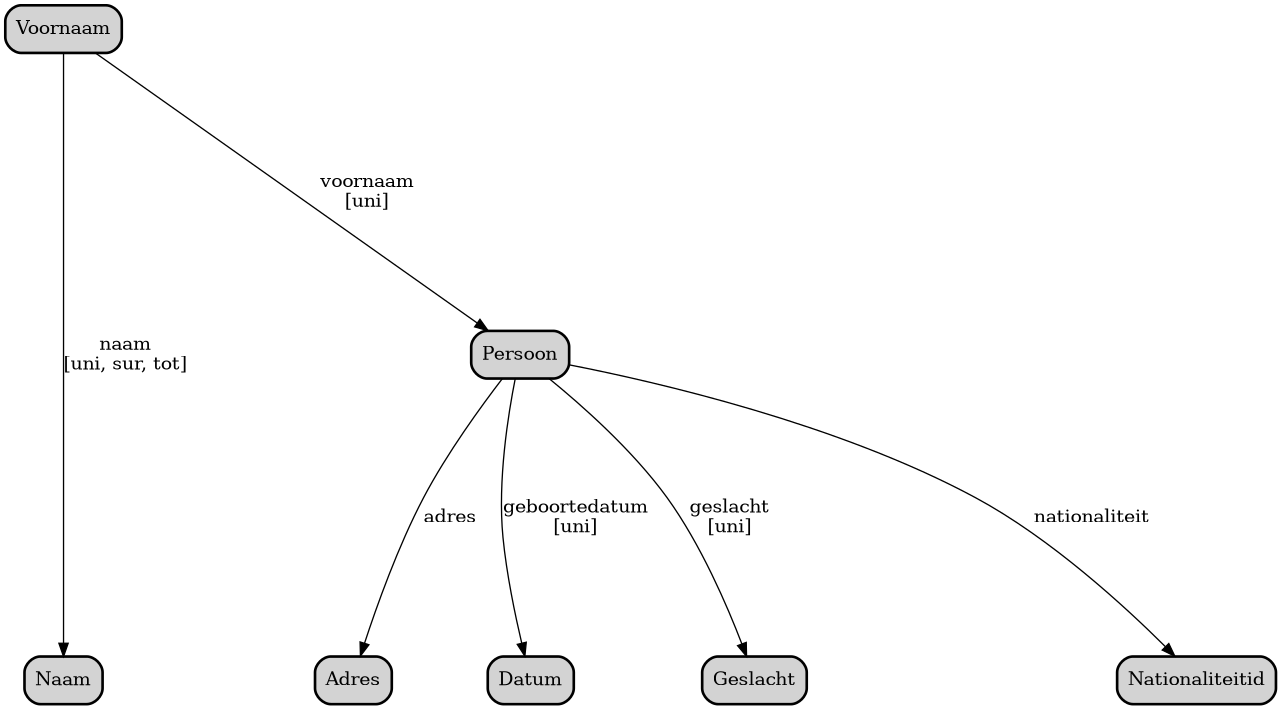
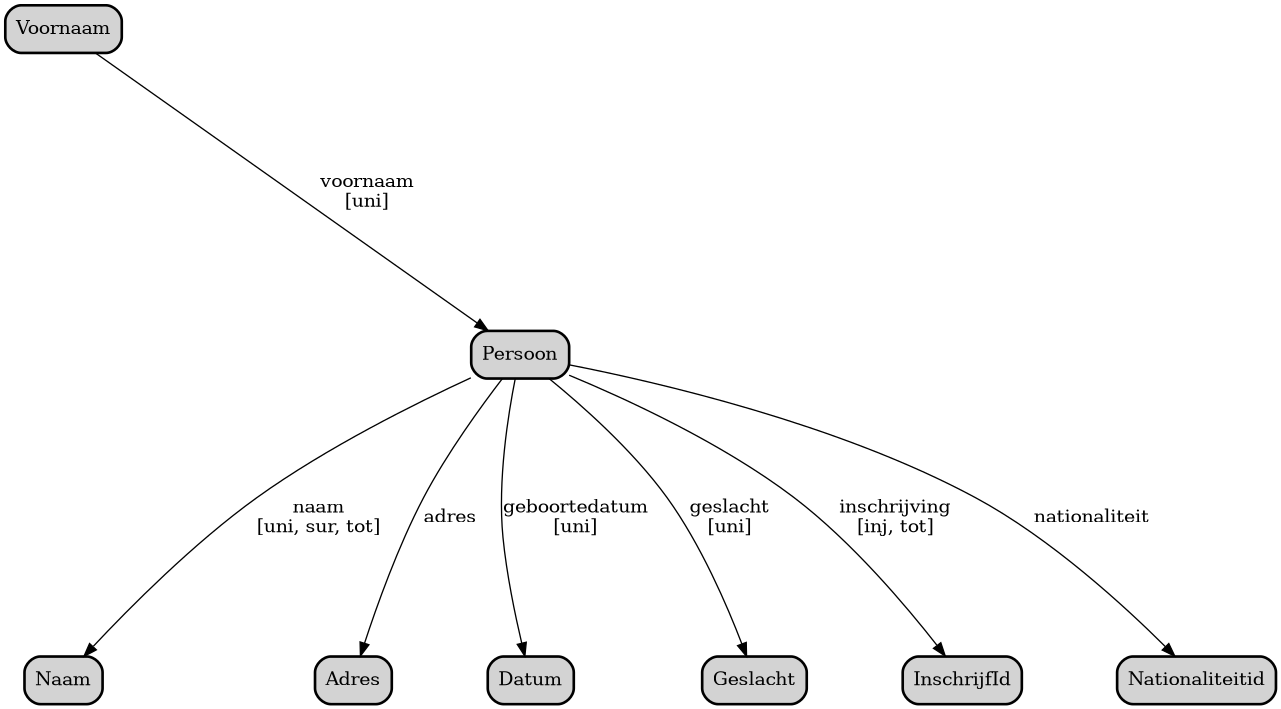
(64, 348) -> (267, 491)
none -> (962, 680)
